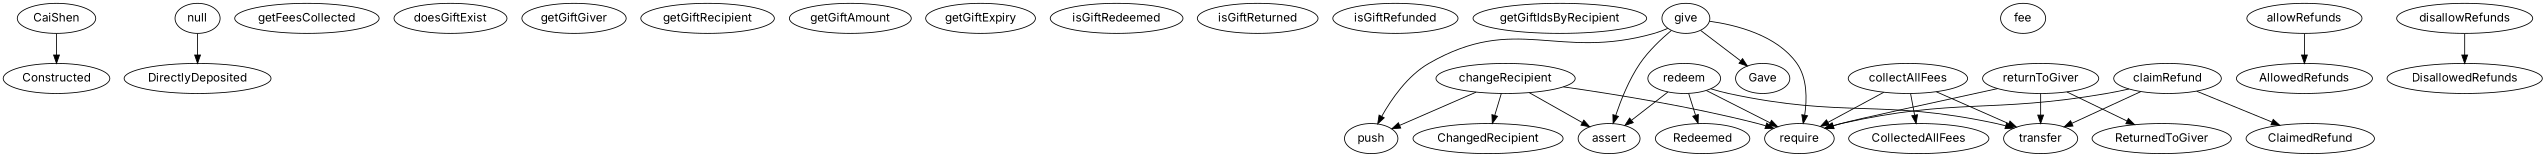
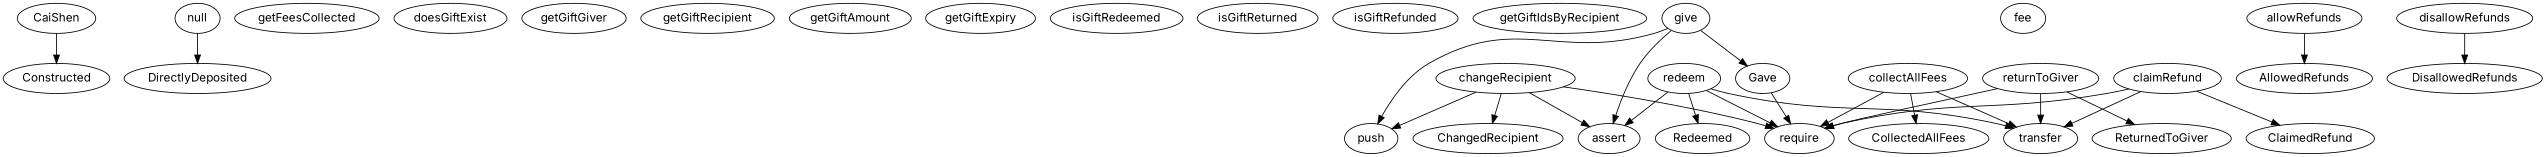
(1781, 47) -> (1781, 108)
